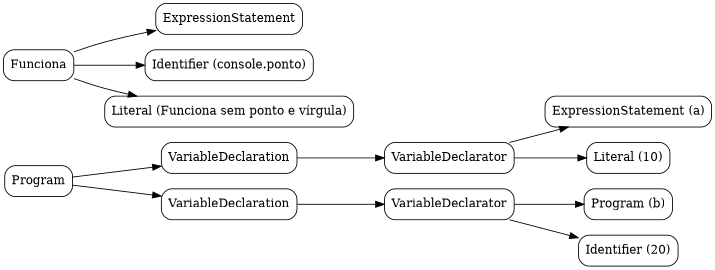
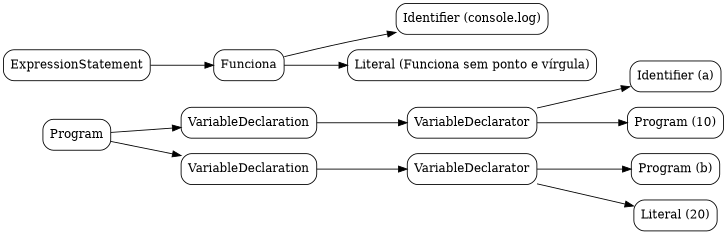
(110, 41) -> (178, 65)
(229, 65) -> (472, 19)
(628, 112) -> (676, 76)
(628, 158) -> (676, 123)
(628, 251) -> (676, 215)
